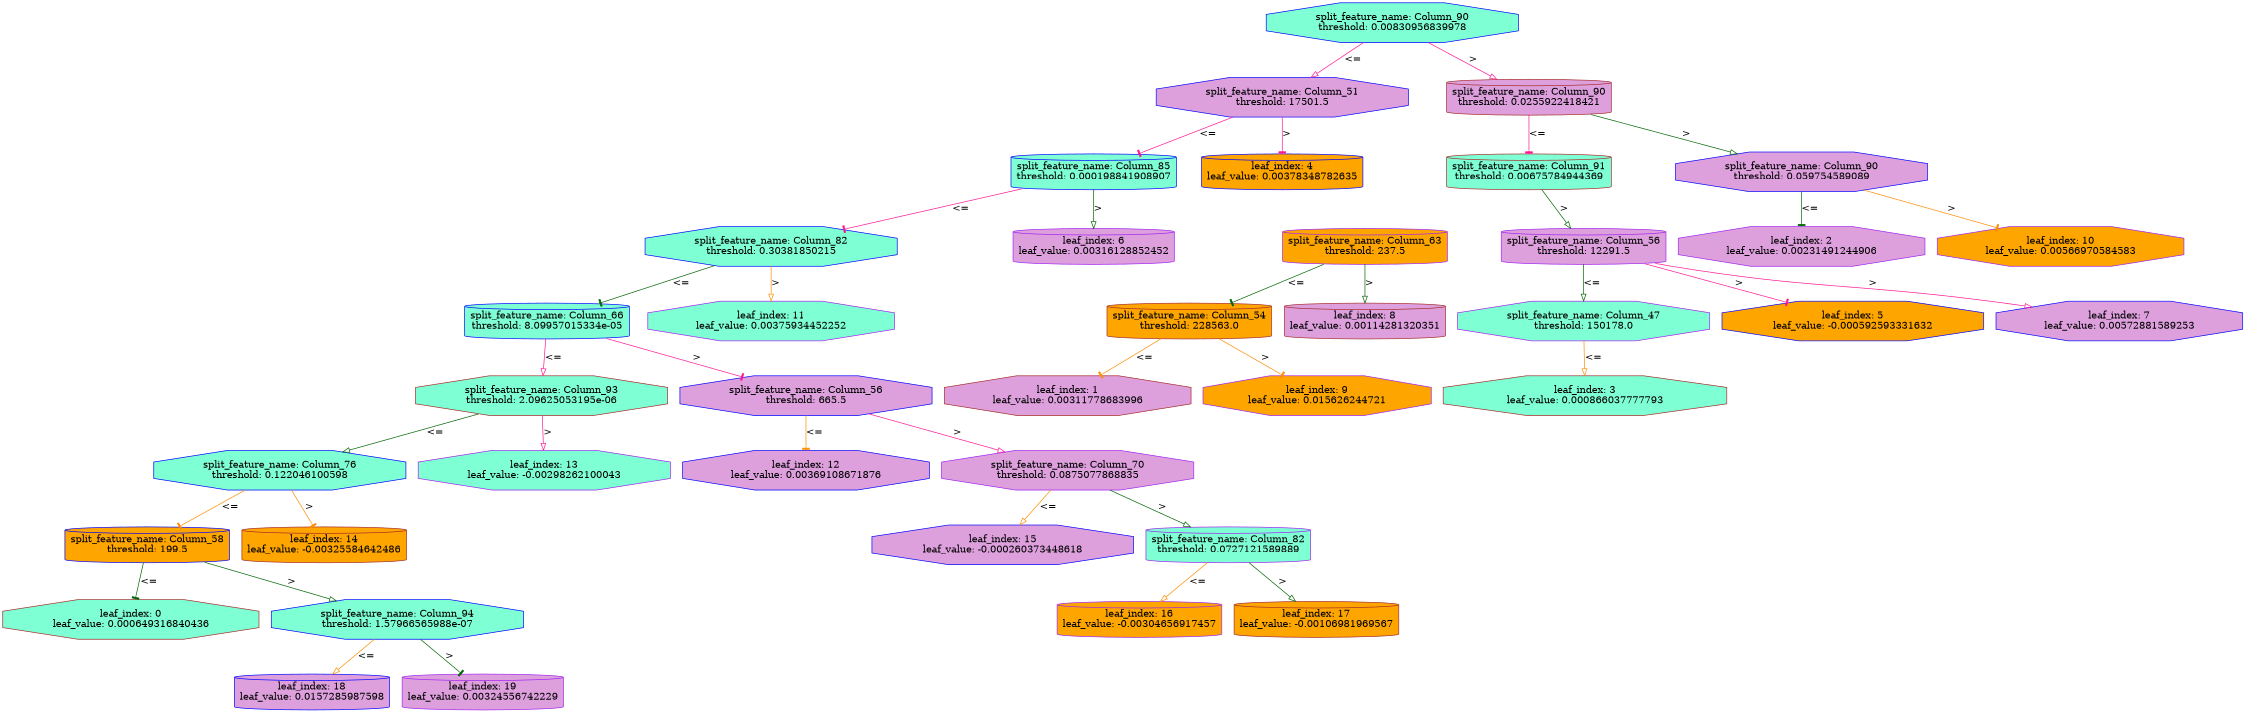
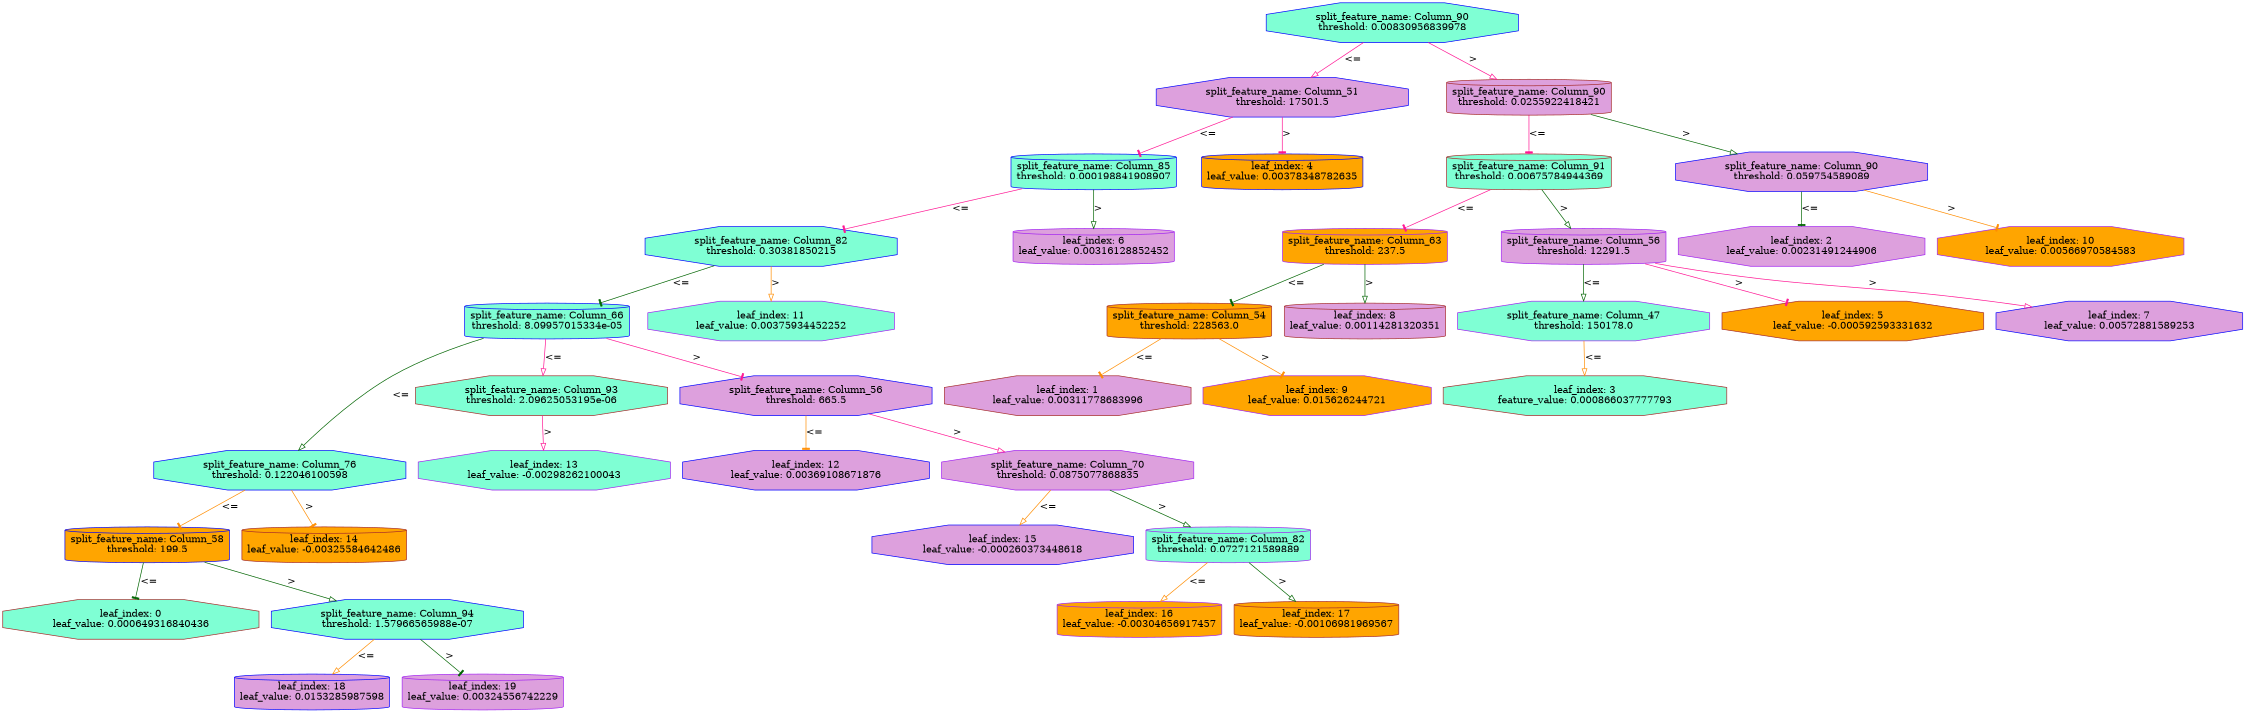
none -> (1449, 208)
(1853, 321) -> (1853, 321)
(1585, 396) -> (1585, 396)
(414, 432) -> (386, 380)
(312, 692) -> (312, 692)
